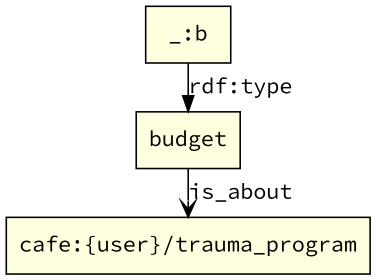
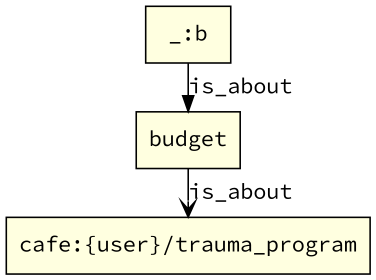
(241, 87) -> (241, 87)
